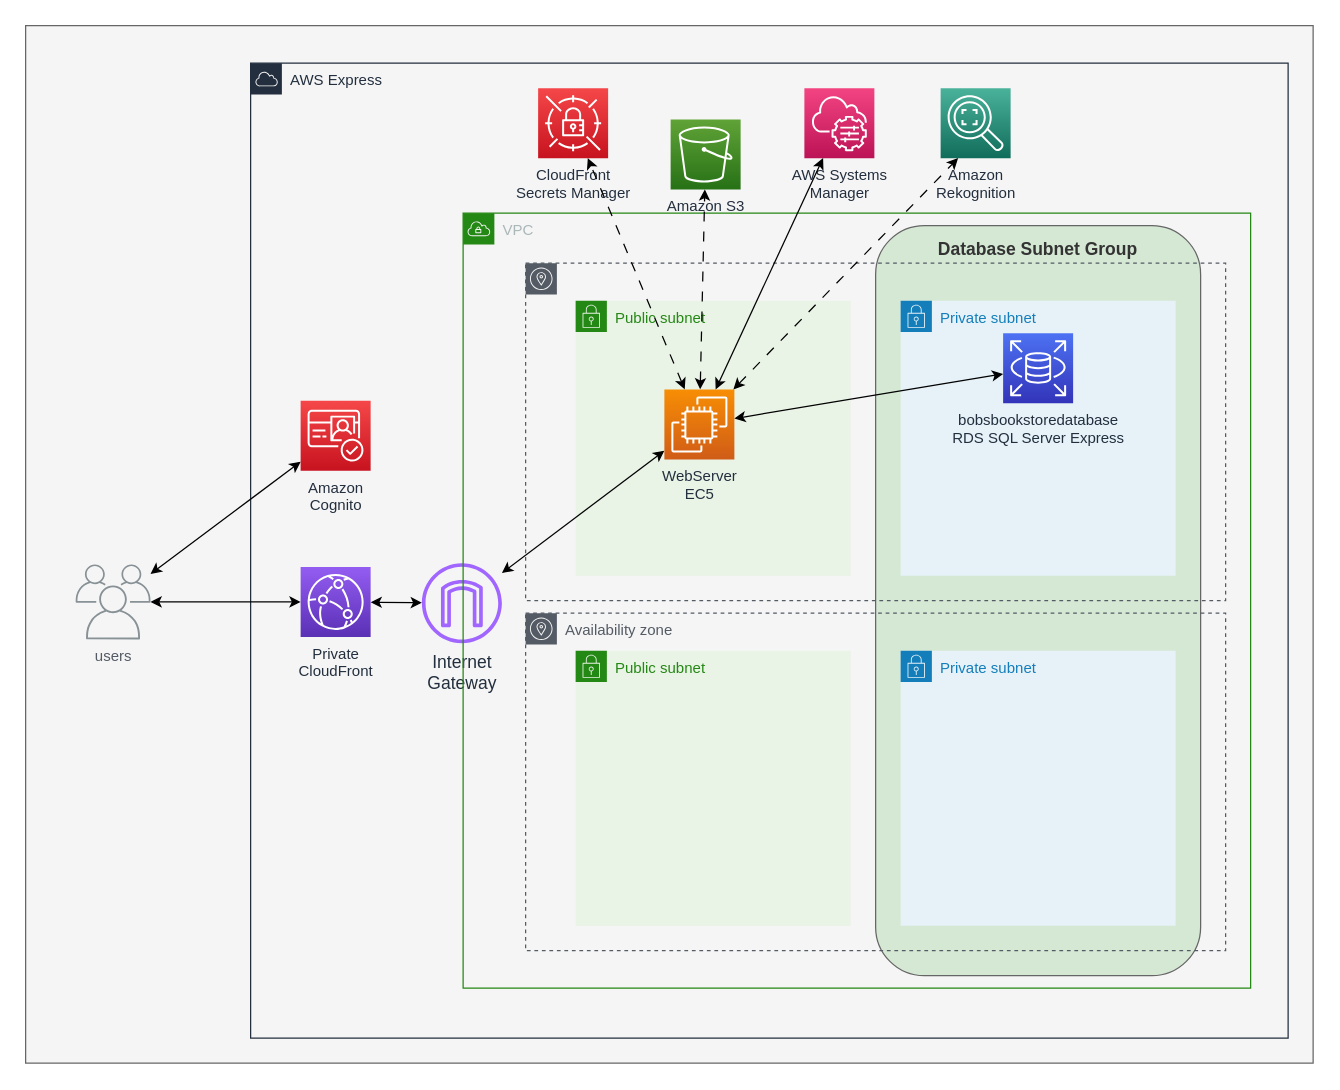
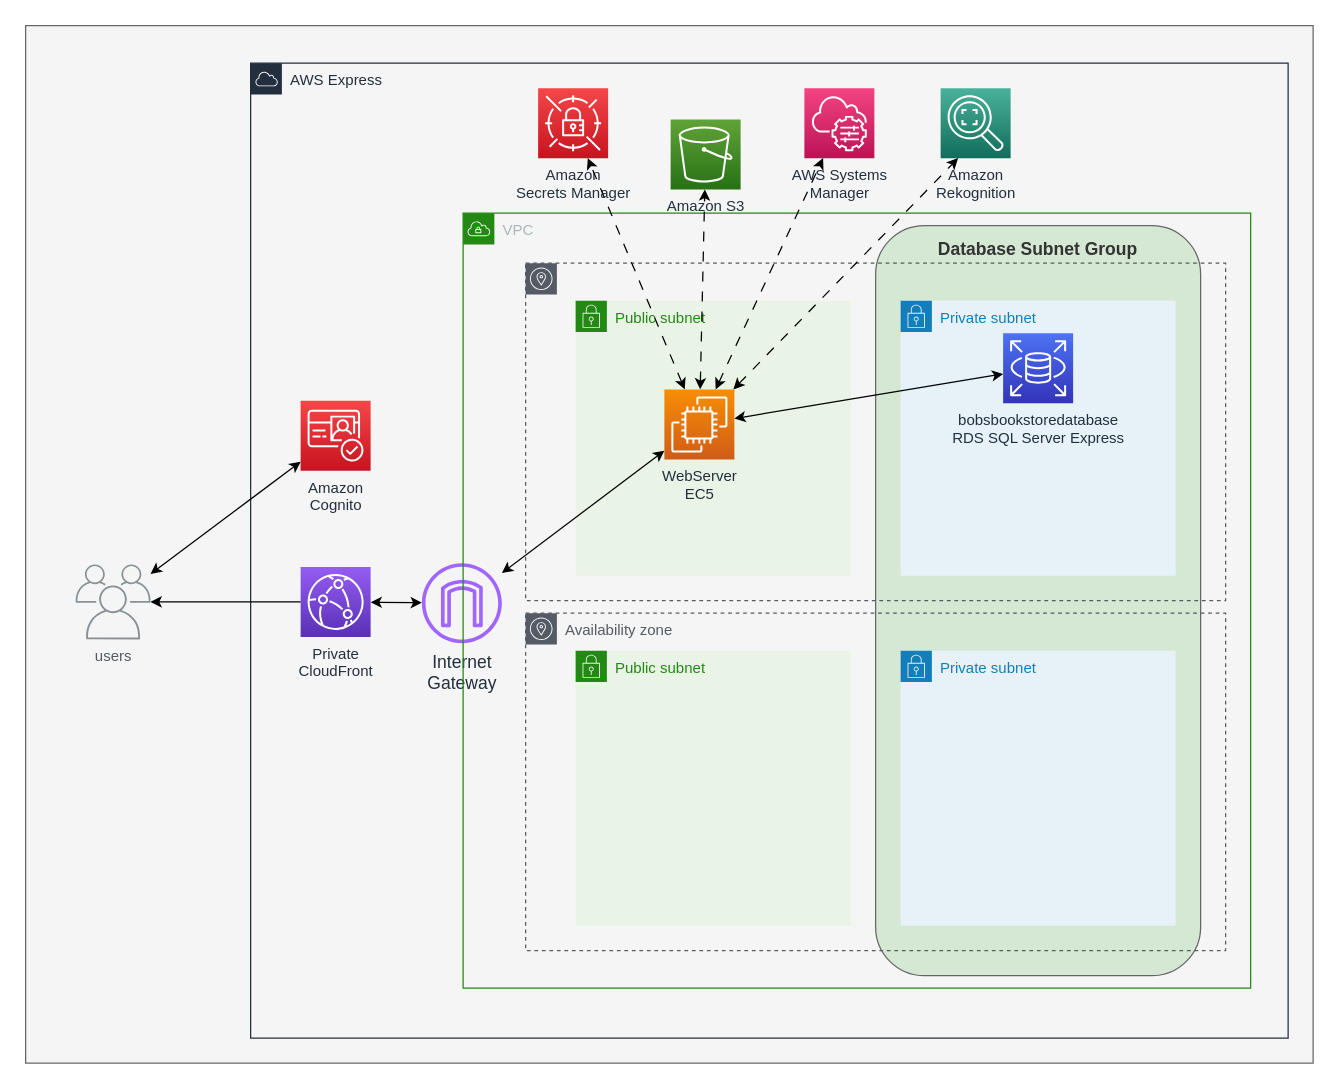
(574, 185) -> (574, 185)
(748, 320) -> (748, 320)
(291, 602) -> (294, 602)
